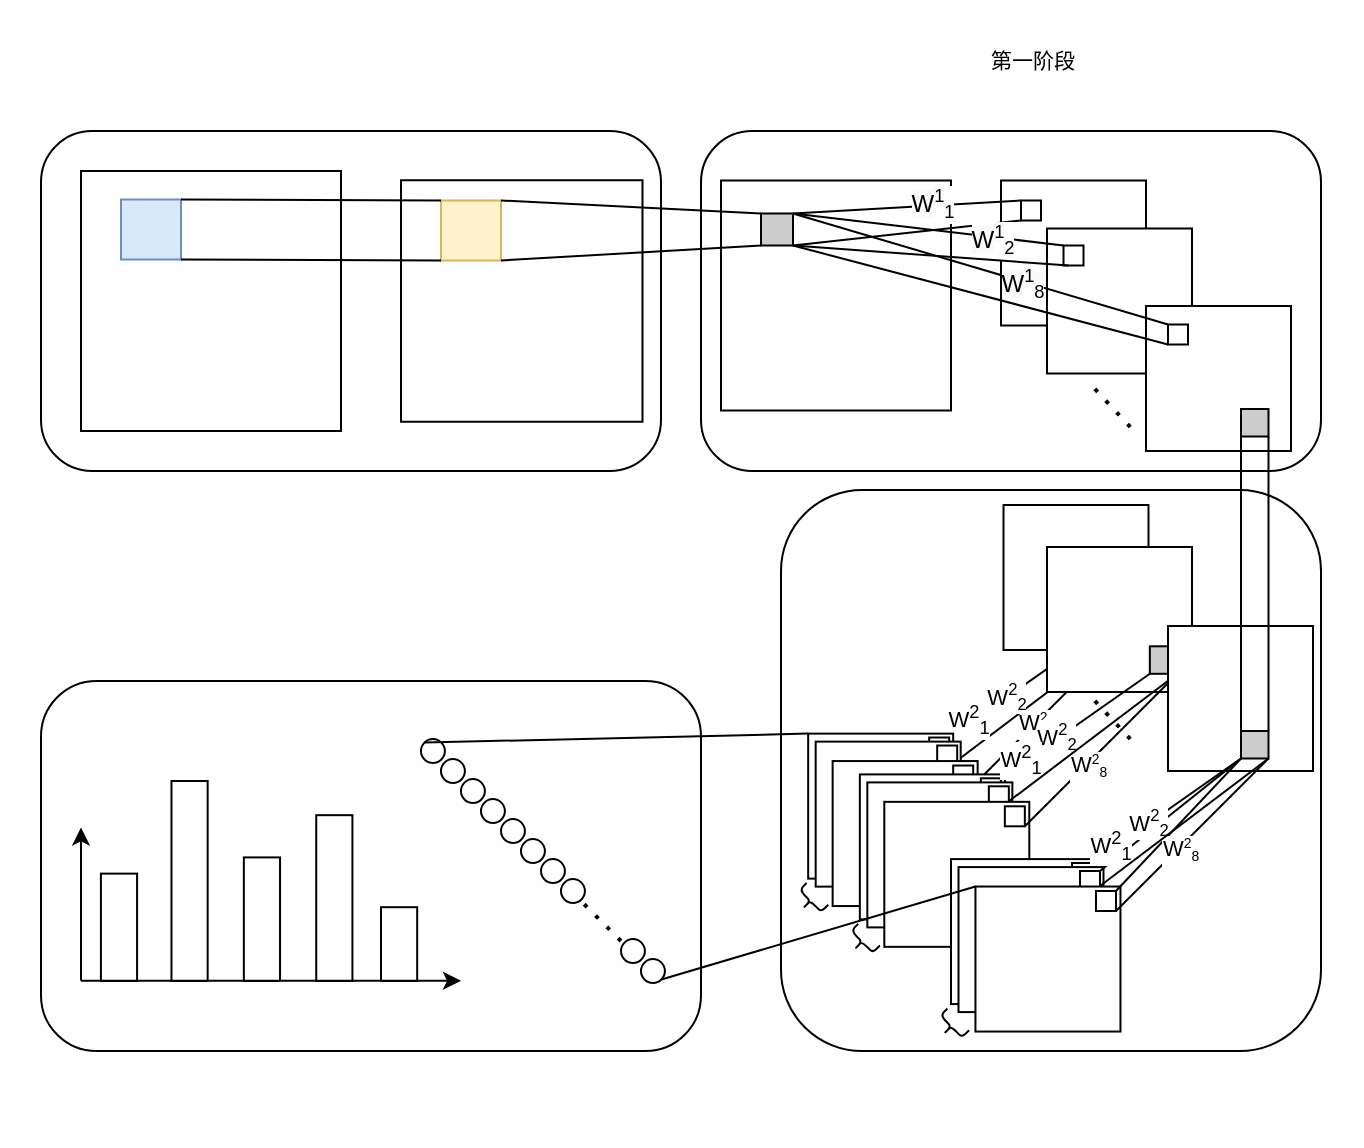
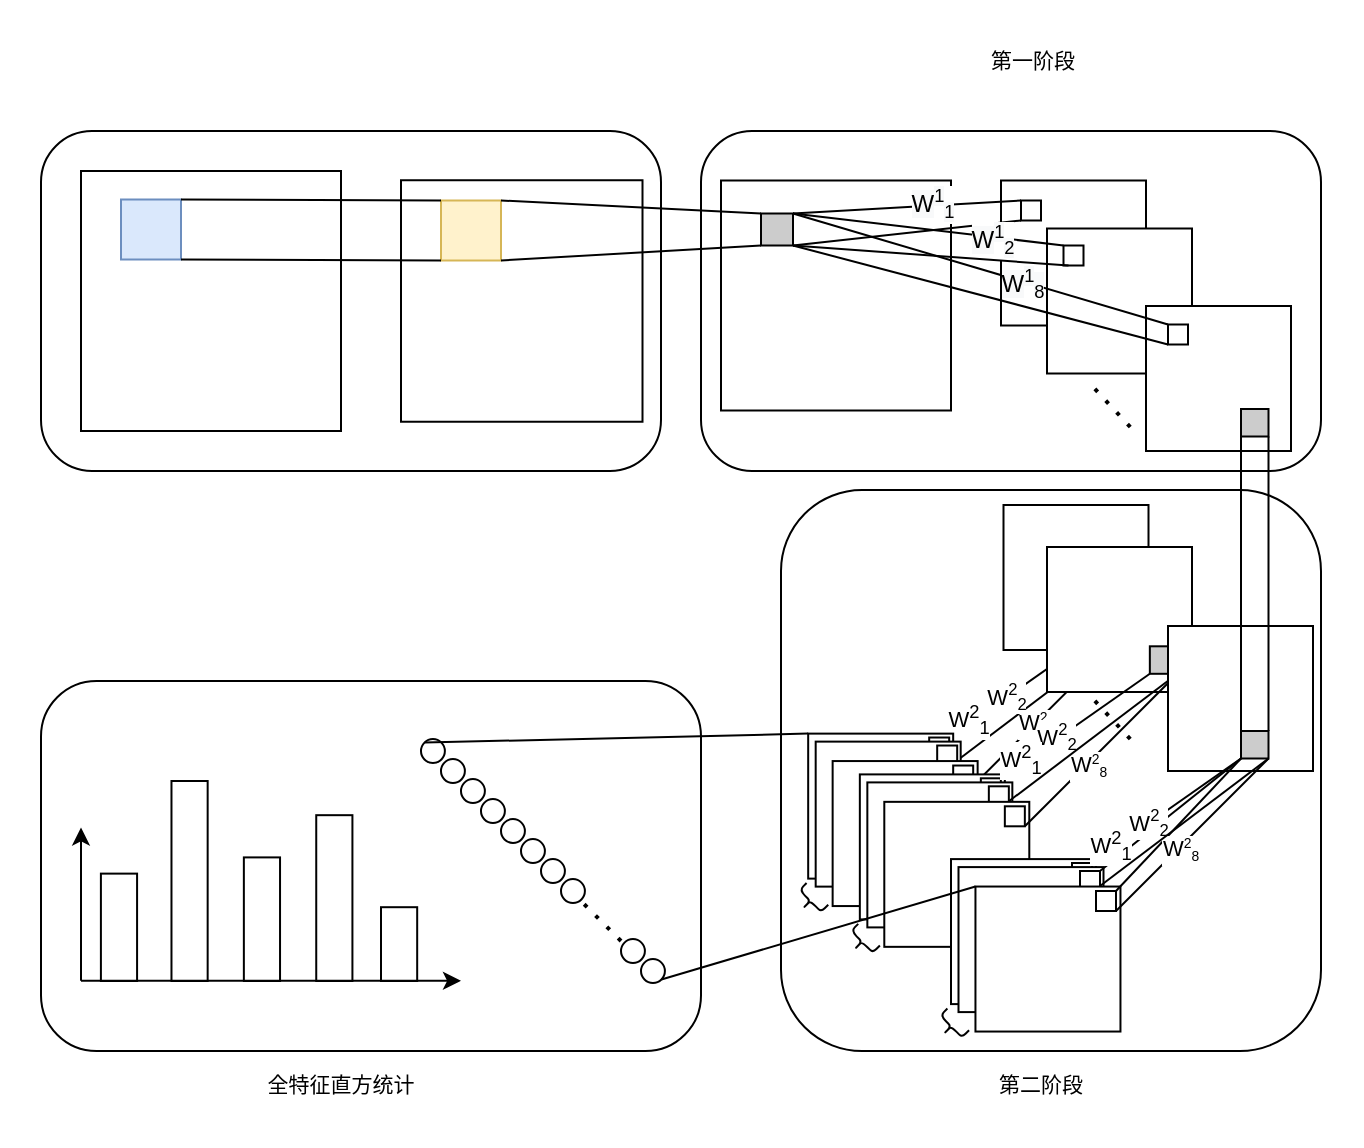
none -> (341, 1085)
none -> (1041, 1085)
